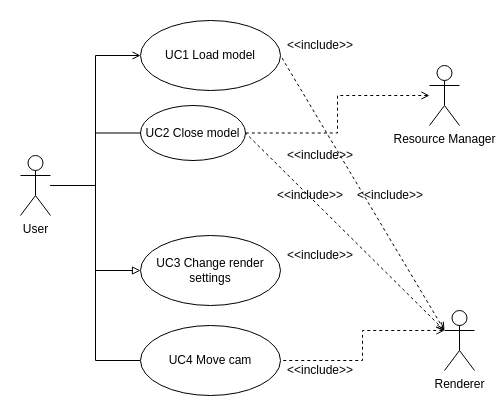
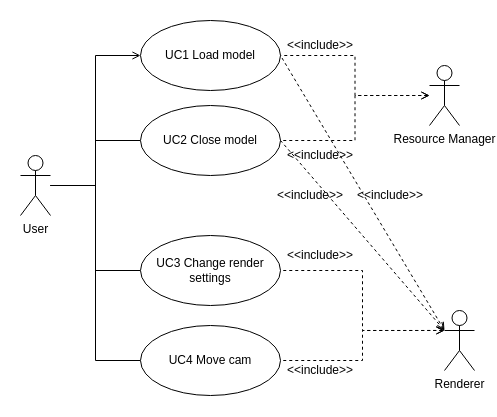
none -> (338, 56)
(193, 133) -> (211, 141)
(131, 271) -> (134, 271)
none -> (352, 271)
